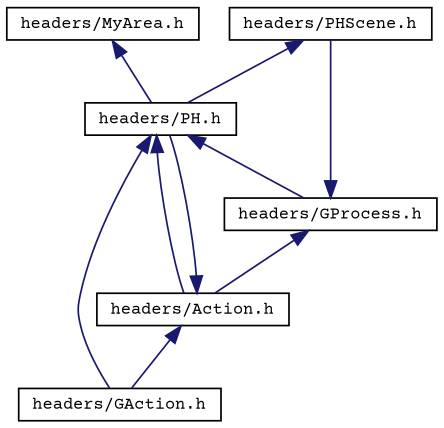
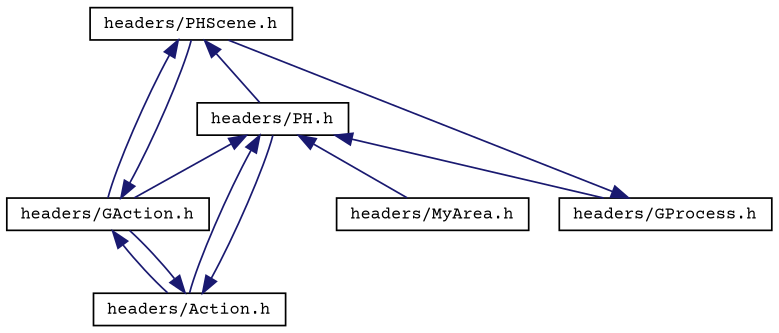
(136, 79) -> (360, 171)
none -> (164, 113)
none -> (135, 125)
(255, 267) -> (144, 270)
